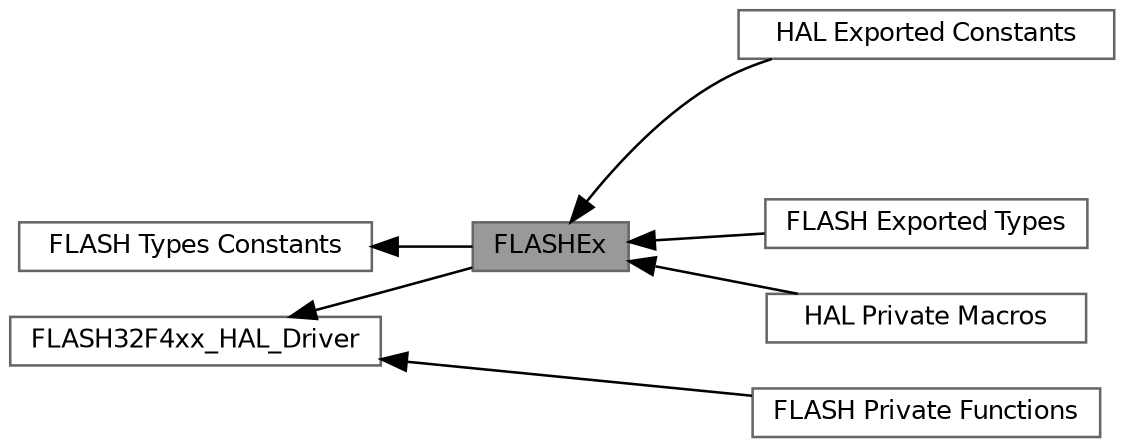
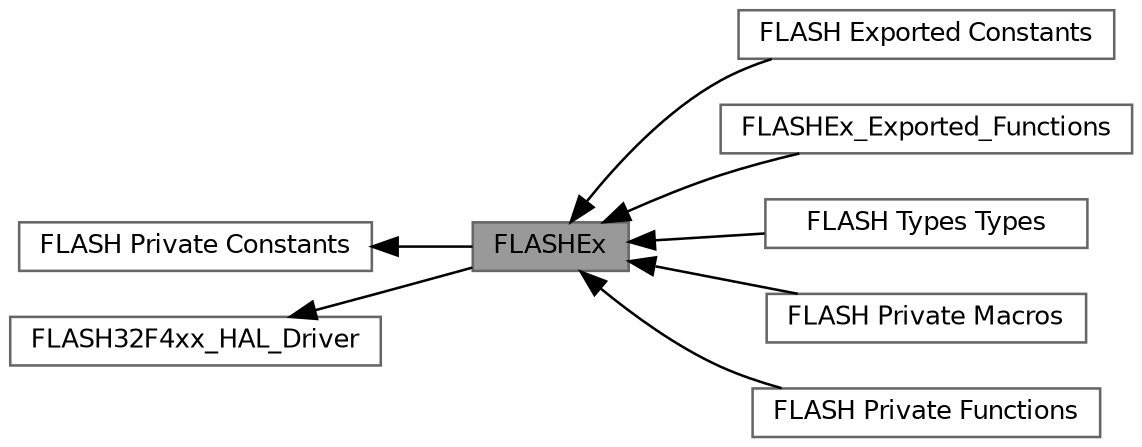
(926, 34) -> (926, 34)
none -> (926, 129)
(926, 224) -> (926, 224)
(195, 247) -> (195, 247)
(926, 318) -> (926, 318)
(579, 379) -> (686, 349)
